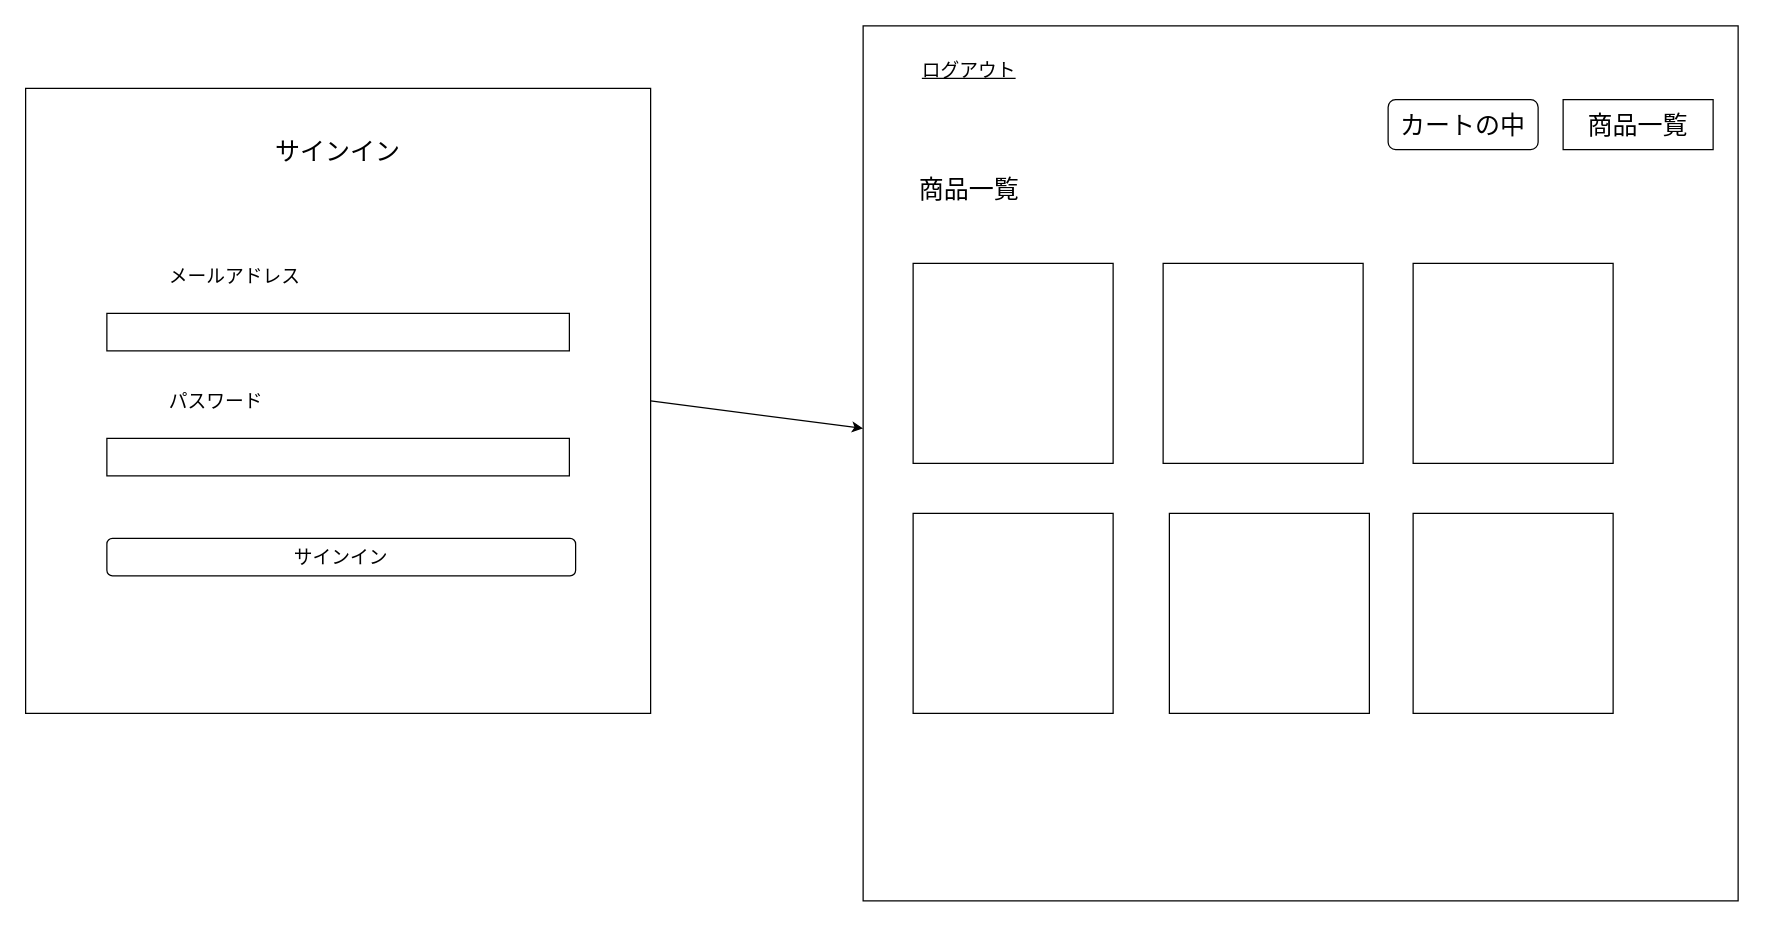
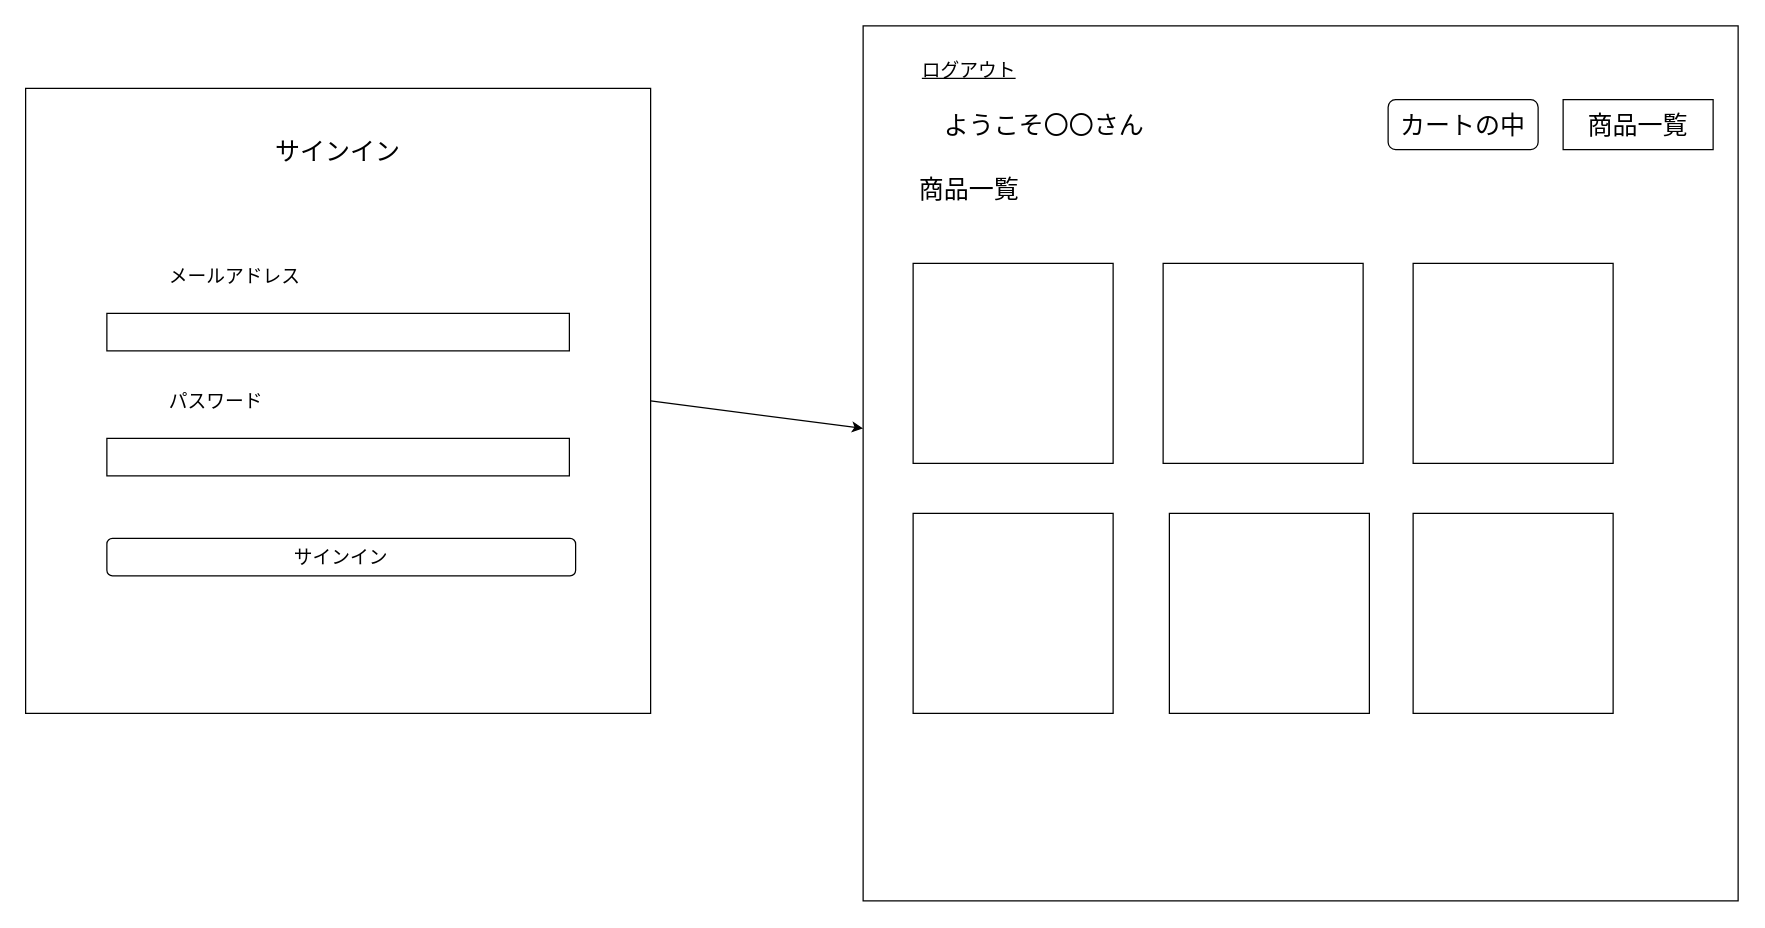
none -> (1044, 124)
